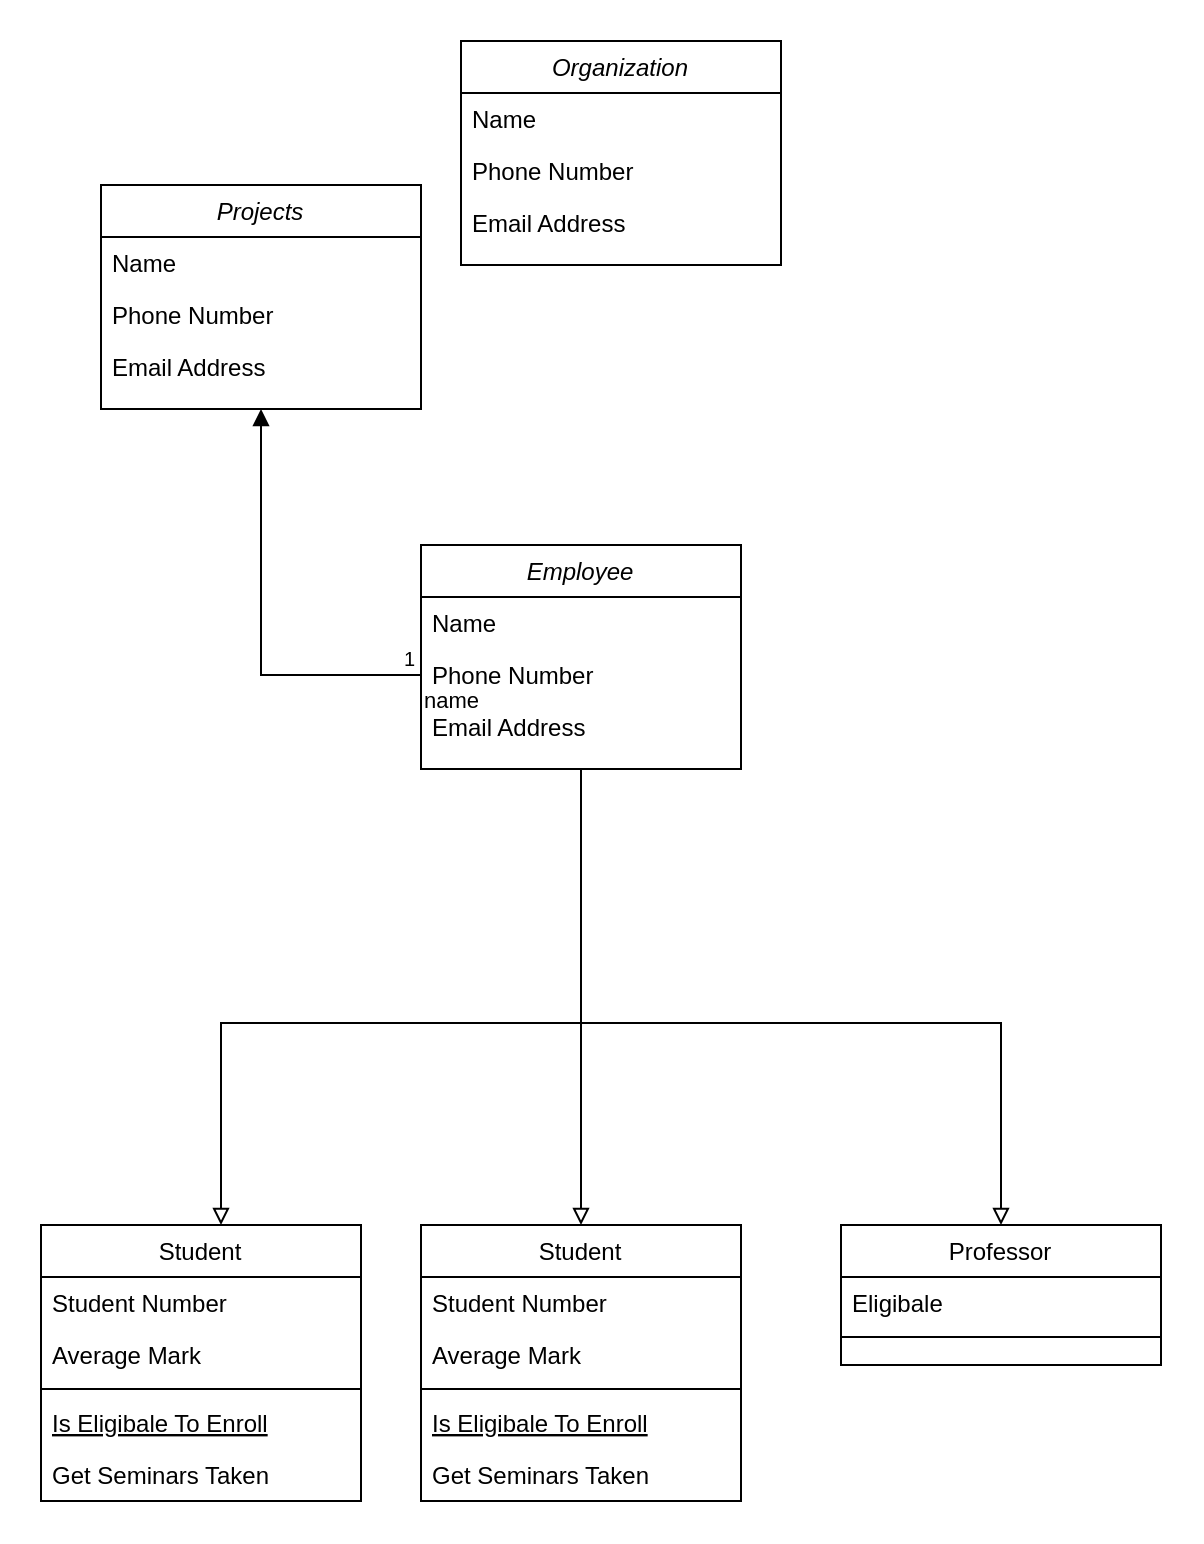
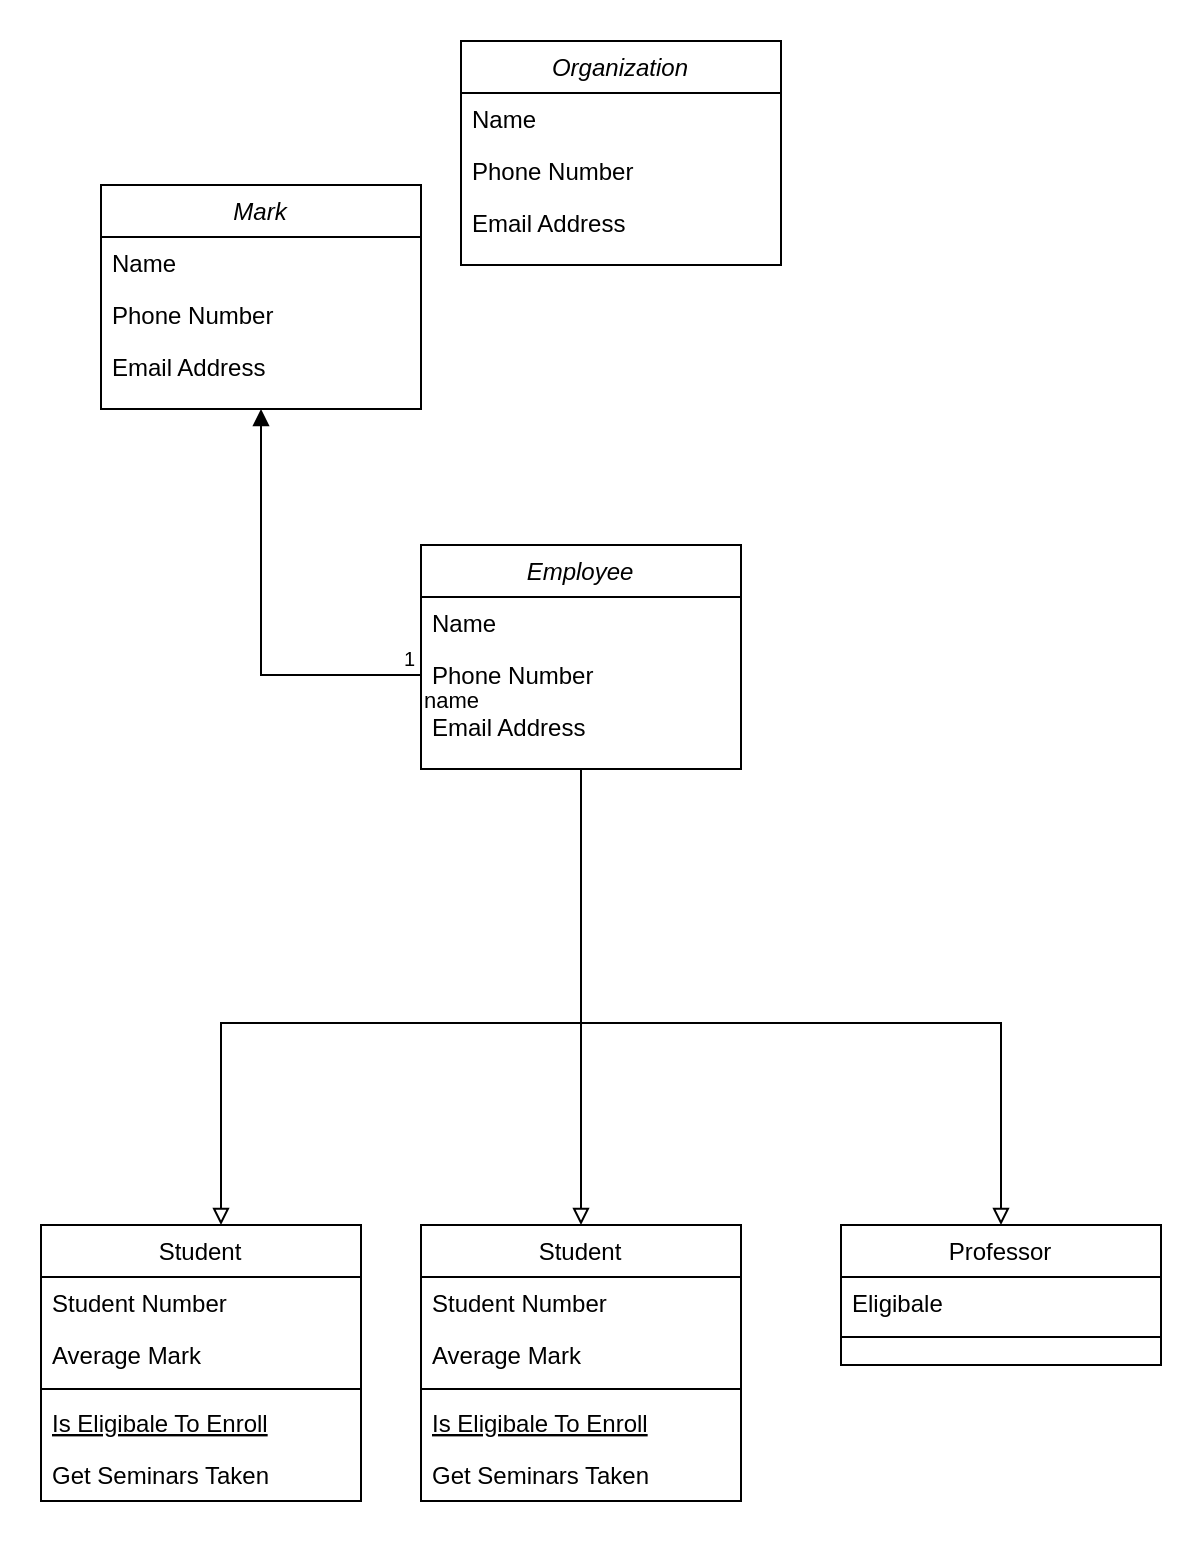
(260, 212) -> (260, 212)
